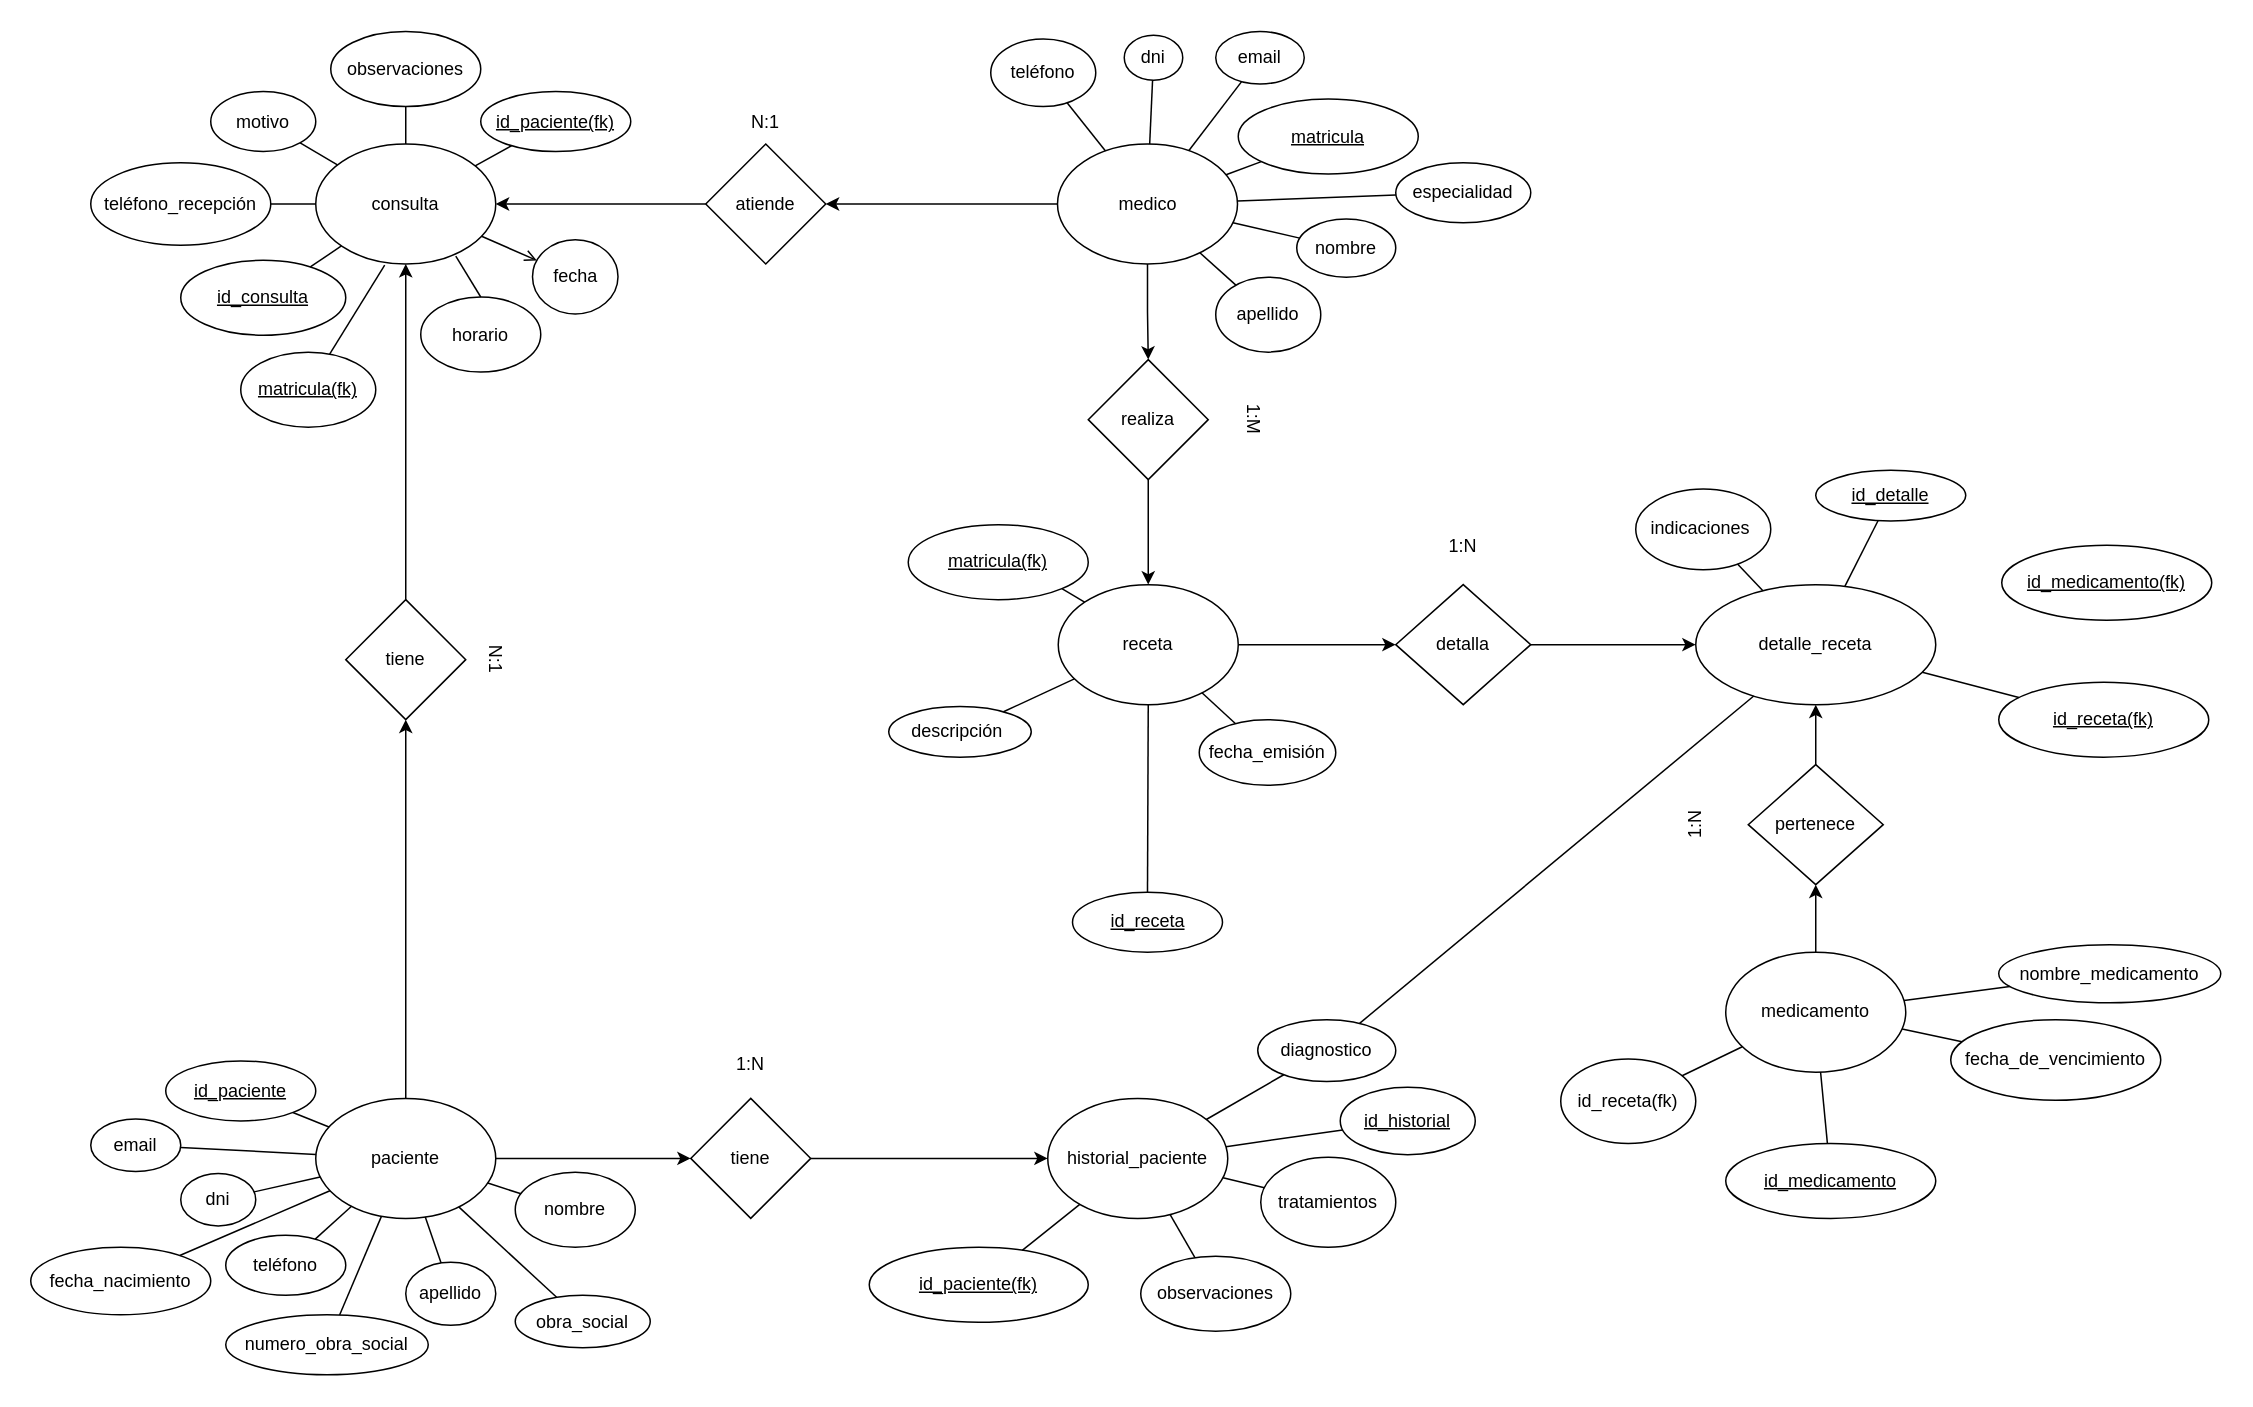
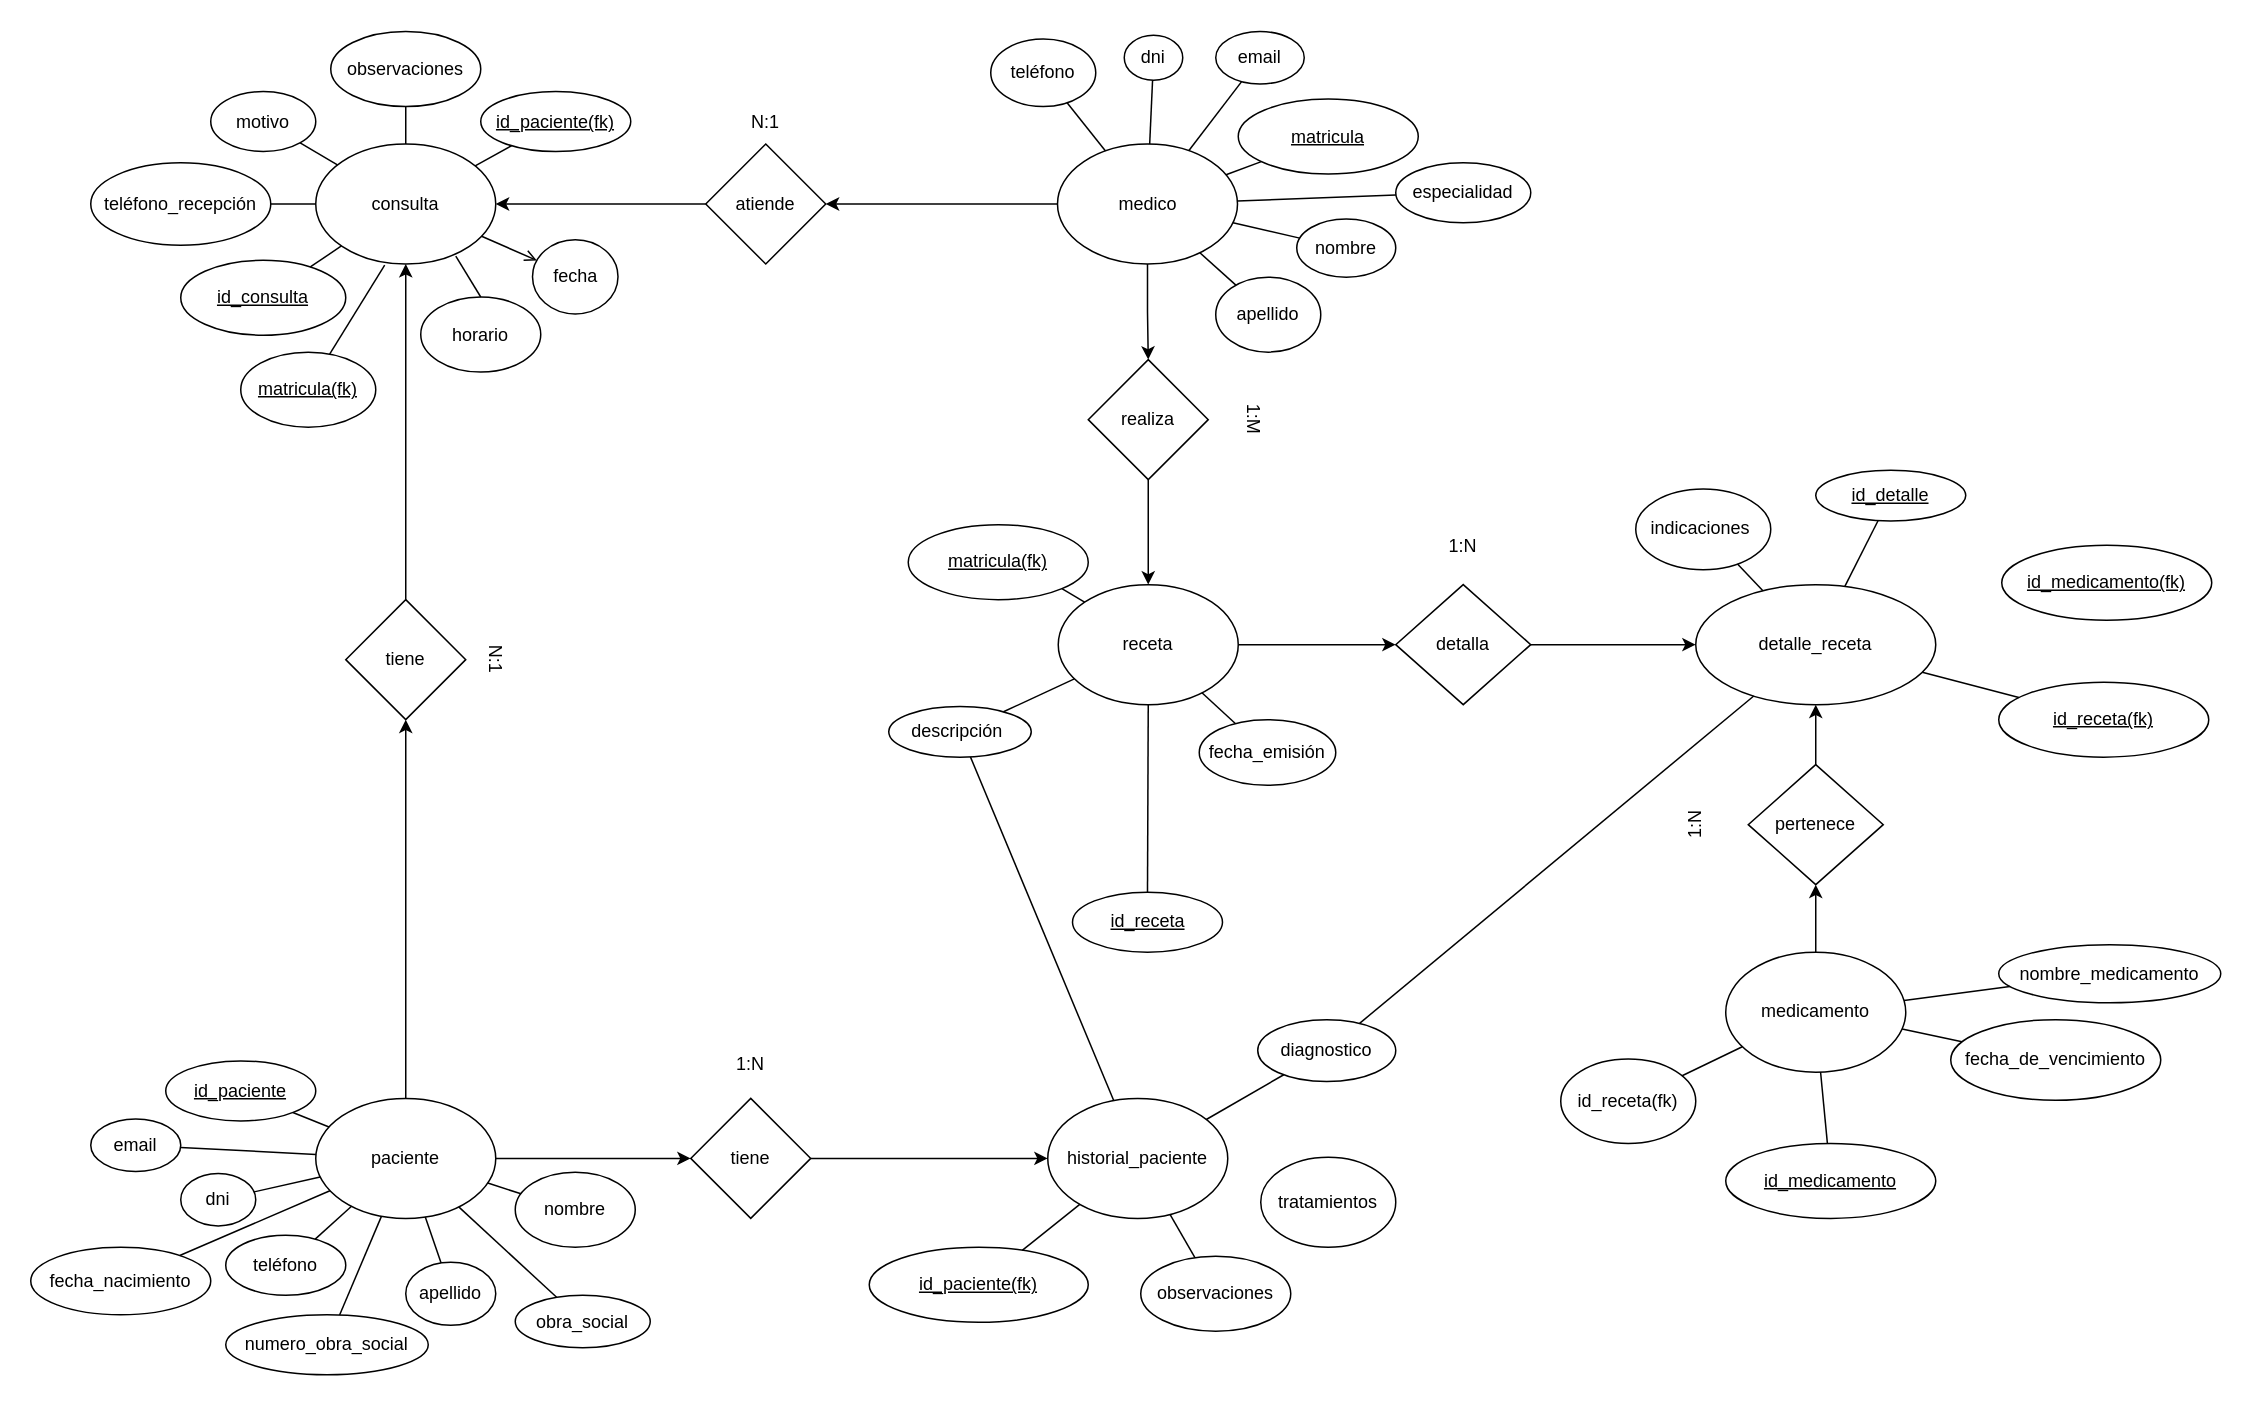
(1408, 1121) -> none
(1284, 1138) -> none
(1244, 1183) -> (1042, 929)
